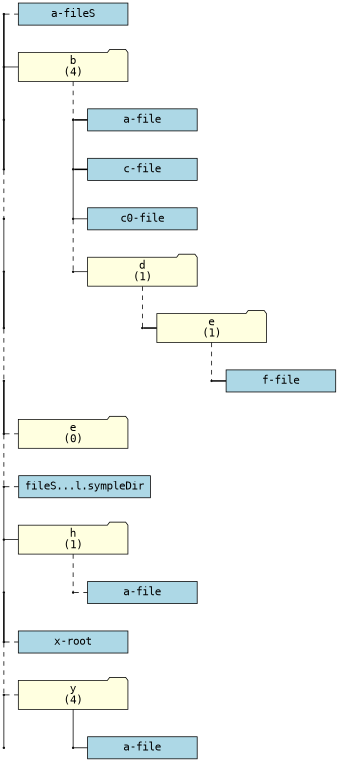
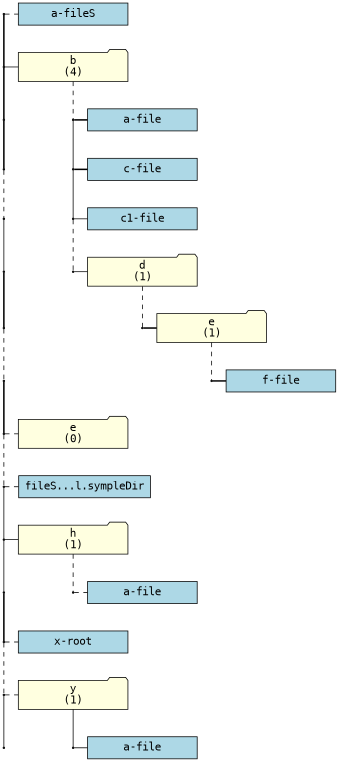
(142, 219) -> (142, 219)
(73, 695) -> (73, 695)
